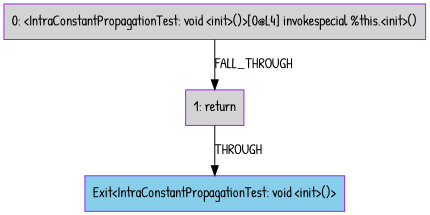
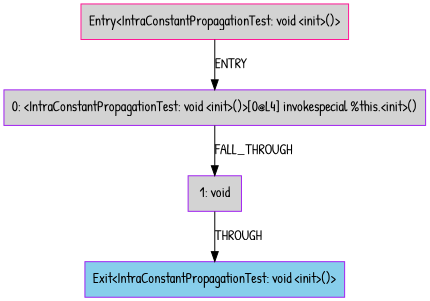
none -> (215, 22)
(215, 108) -> (215, 194)
